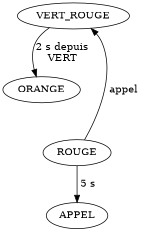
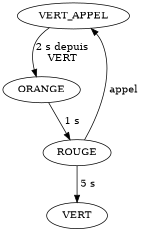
(73, 16) -> (73, 16)
none -> (57, 118)
(77, 216) -> (77, 216)
